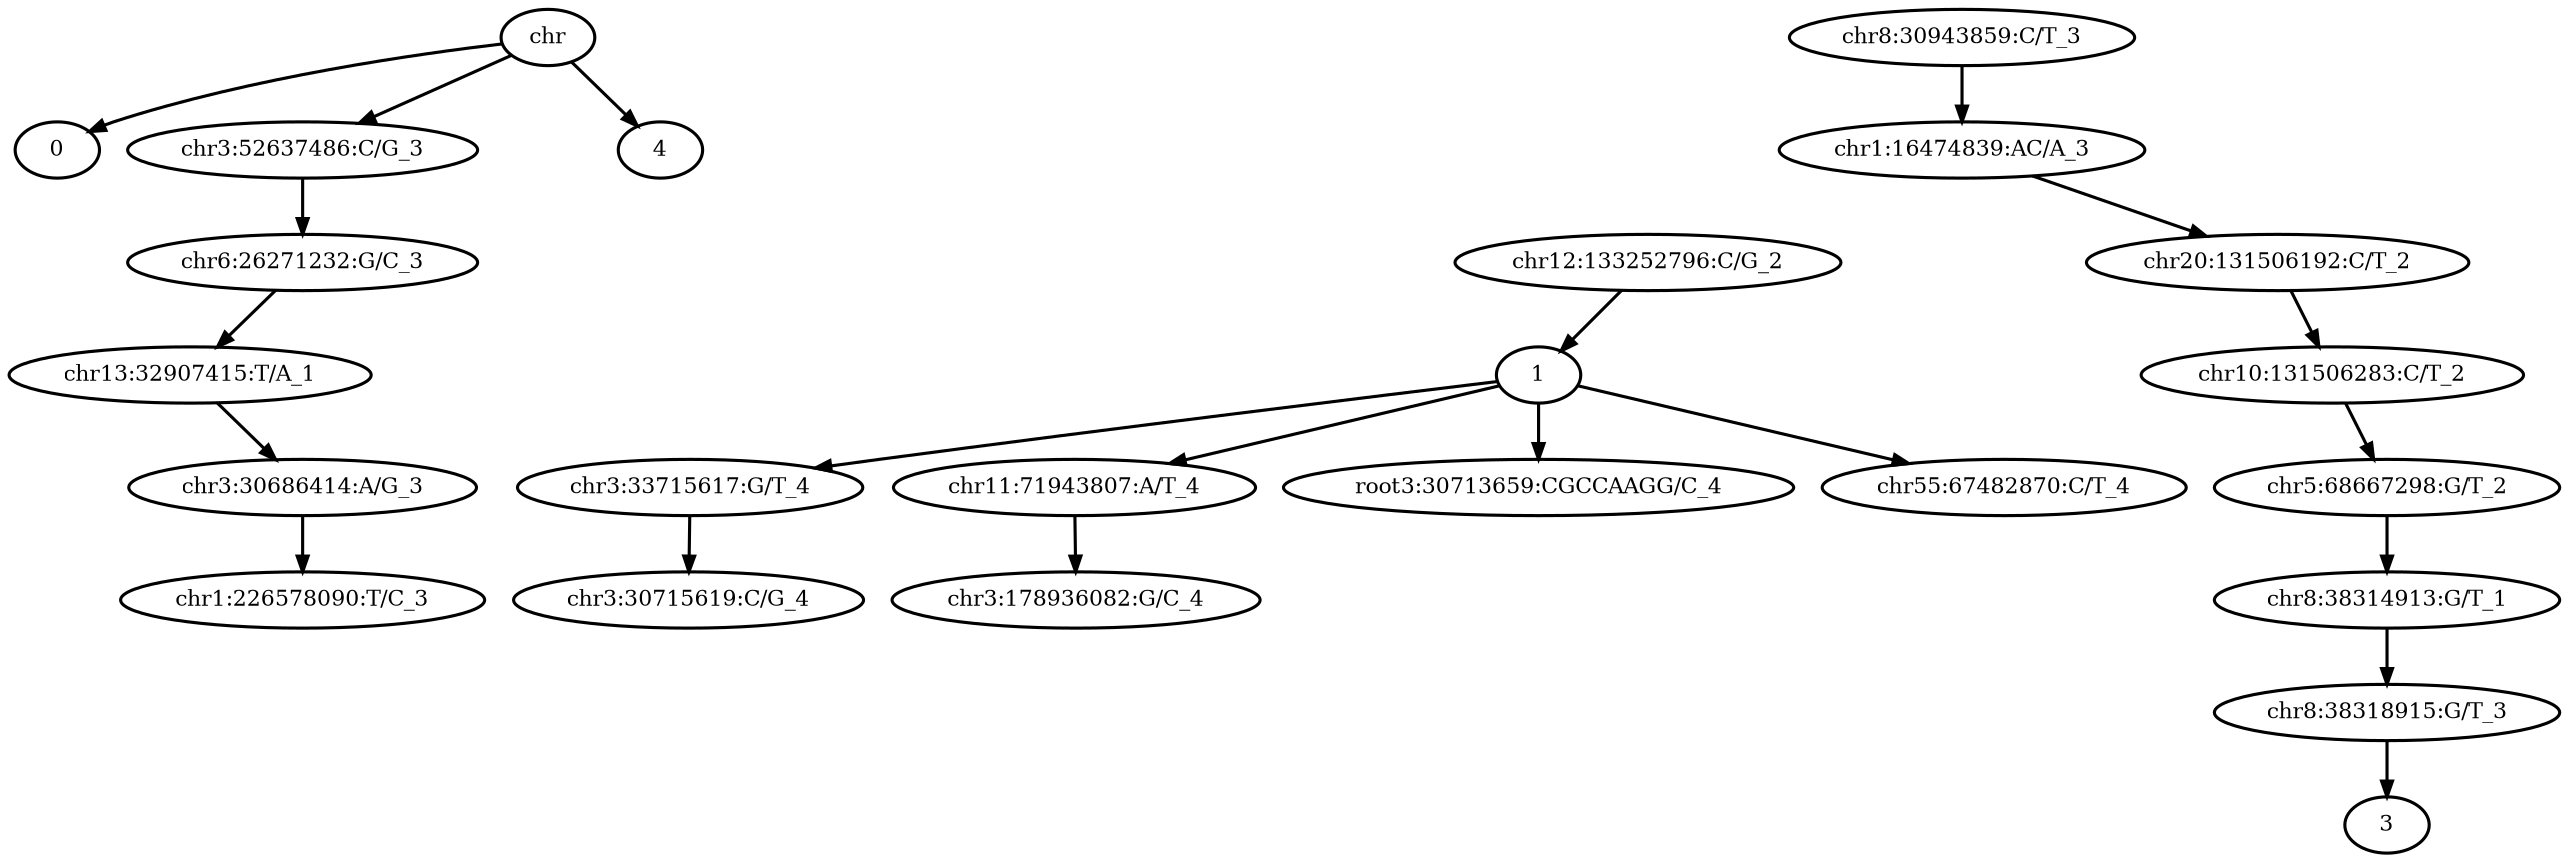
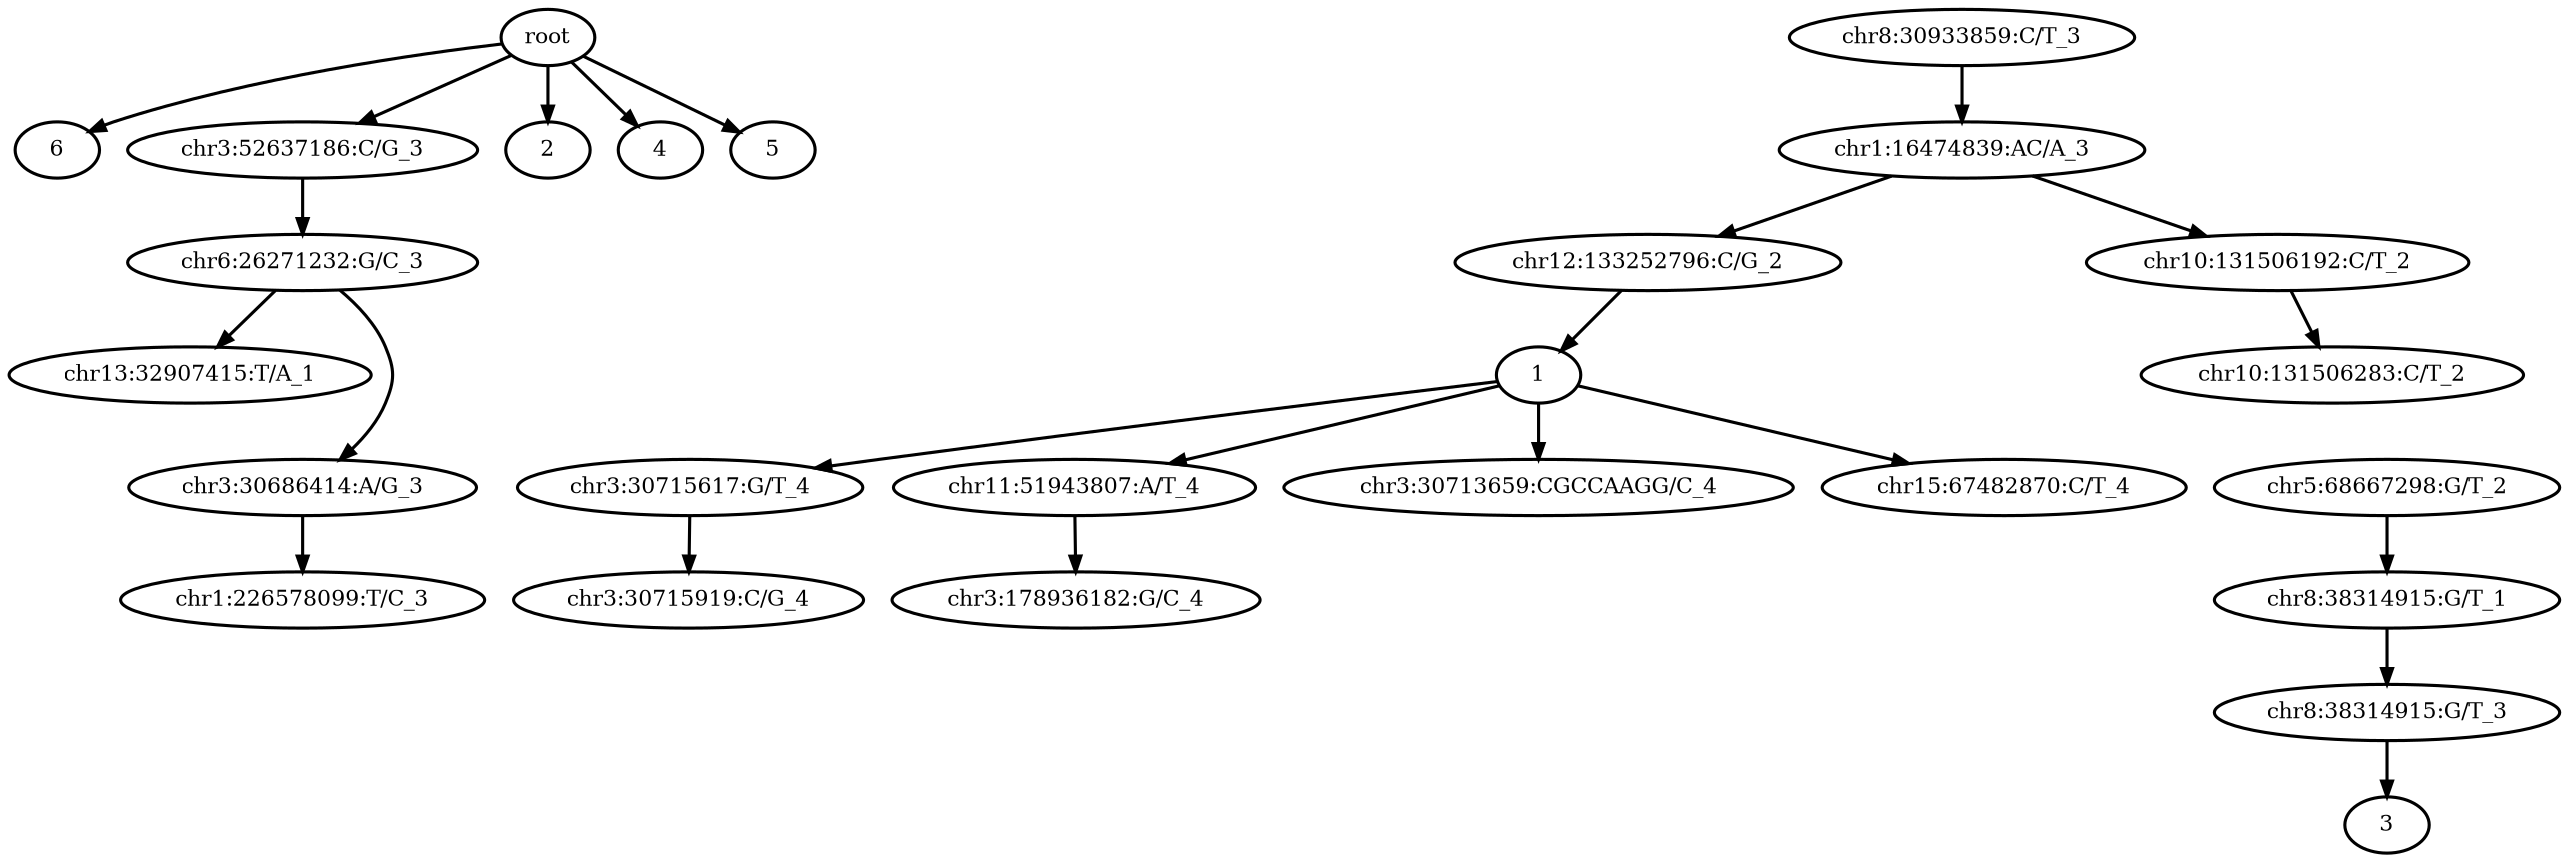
(548, 38) -> (548, 38)
(1962, 38) -> (1962, 38)
(57, 150) -> (57, 150)
(303, 150) -> (303, 150)
none -> (548, 150)
none -> (773, 150)
none -> (1813, 204)
(2278, 262) -> (2278, 262)
(2356, 424) -> none
(241, 426) -> (392, 367)
(690, 488) -> (690, 488)
(1075, 488) -> (1075, 488)
(1539, 488) -> (1539, 488)
(2004, 488) -> (2004, 488)
(303, 600) -> (303, 600)
(689, 600) -> (689, 600)
(1076, 600) -> (1076, 600)
(2387, 600) -> (2387, 600)
(2387, 712) -> (2387, 712)
